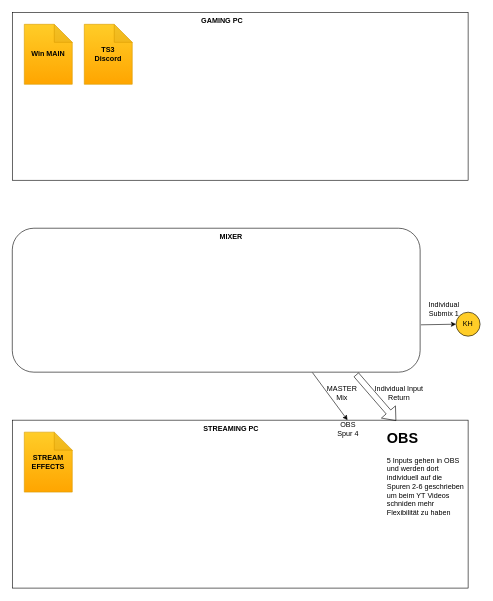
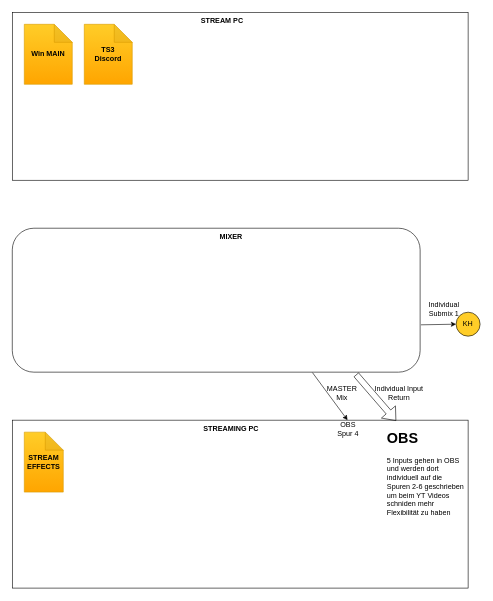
(222, 21) -> (222, 21)
(48, 462) -> (44, 462)
